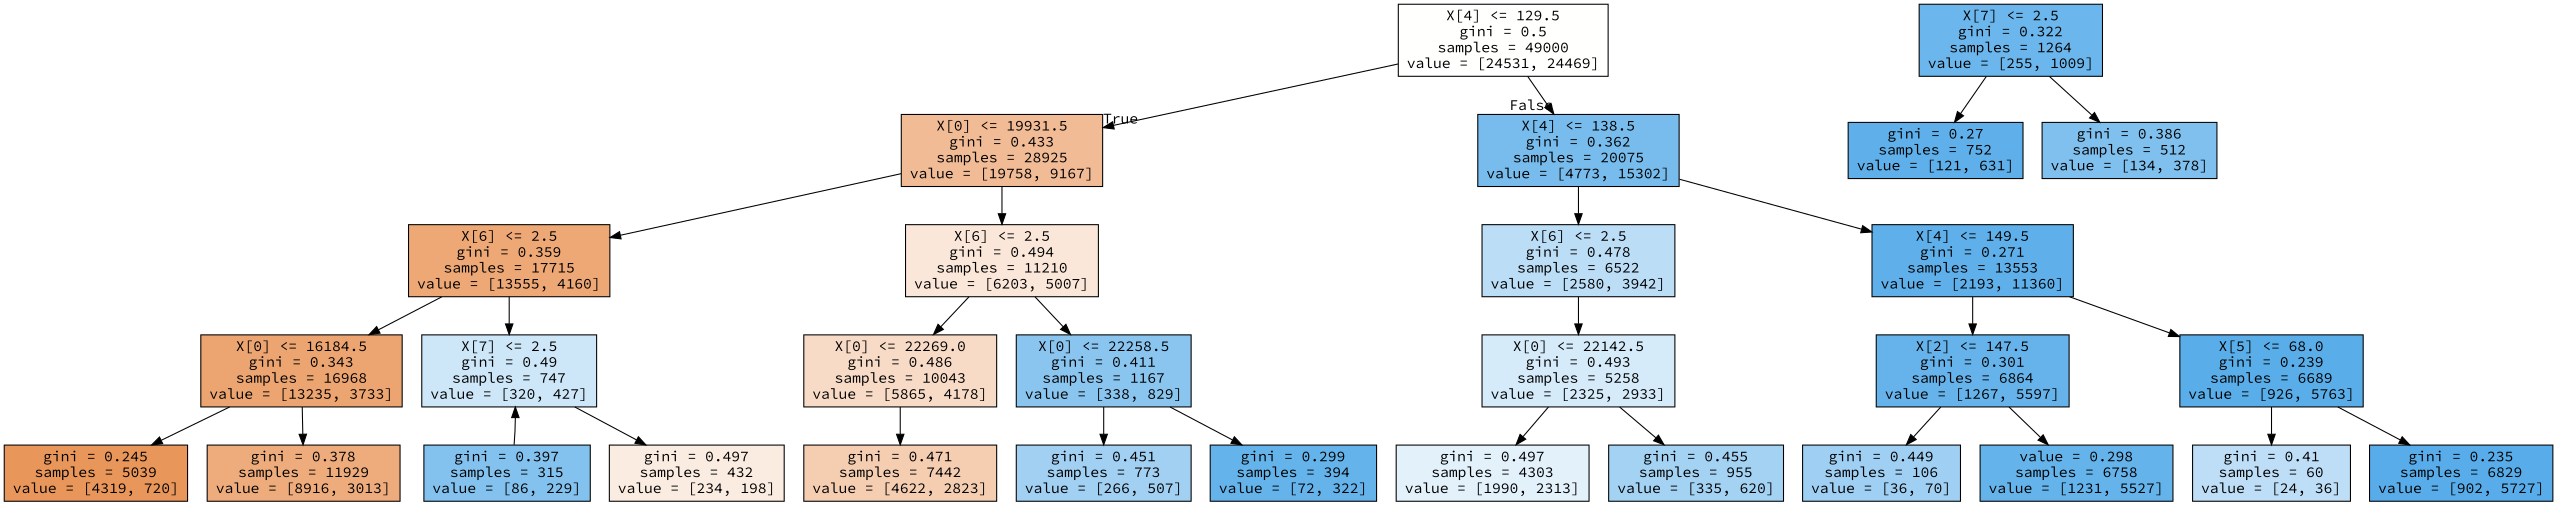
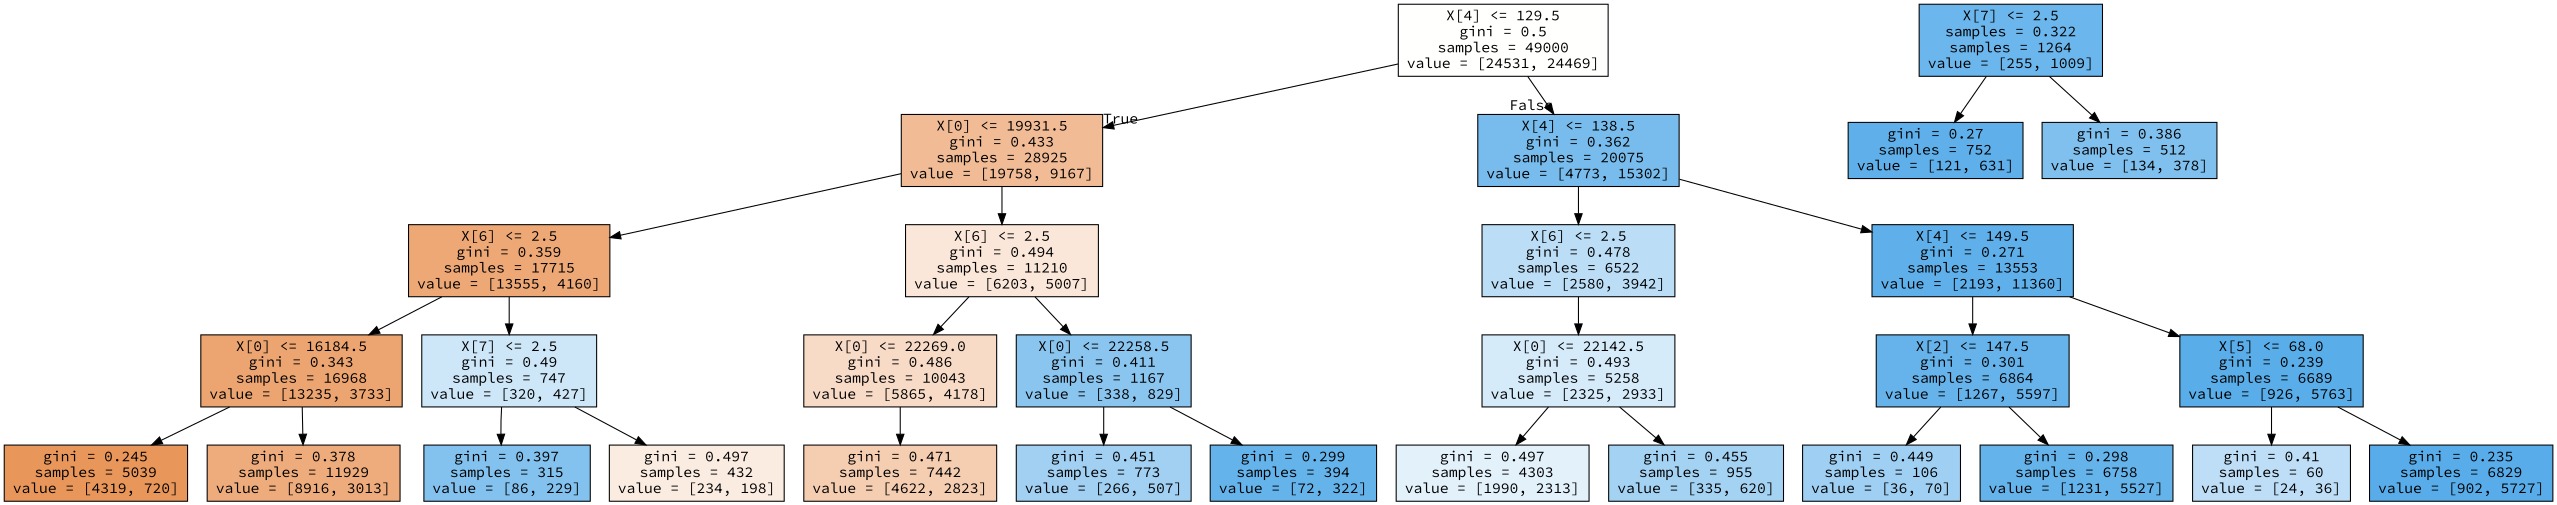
(2011, 40) -> (2011, 40)
(515, 431) -> (501, 420)
(2077, 473) -> (2077, 473)
